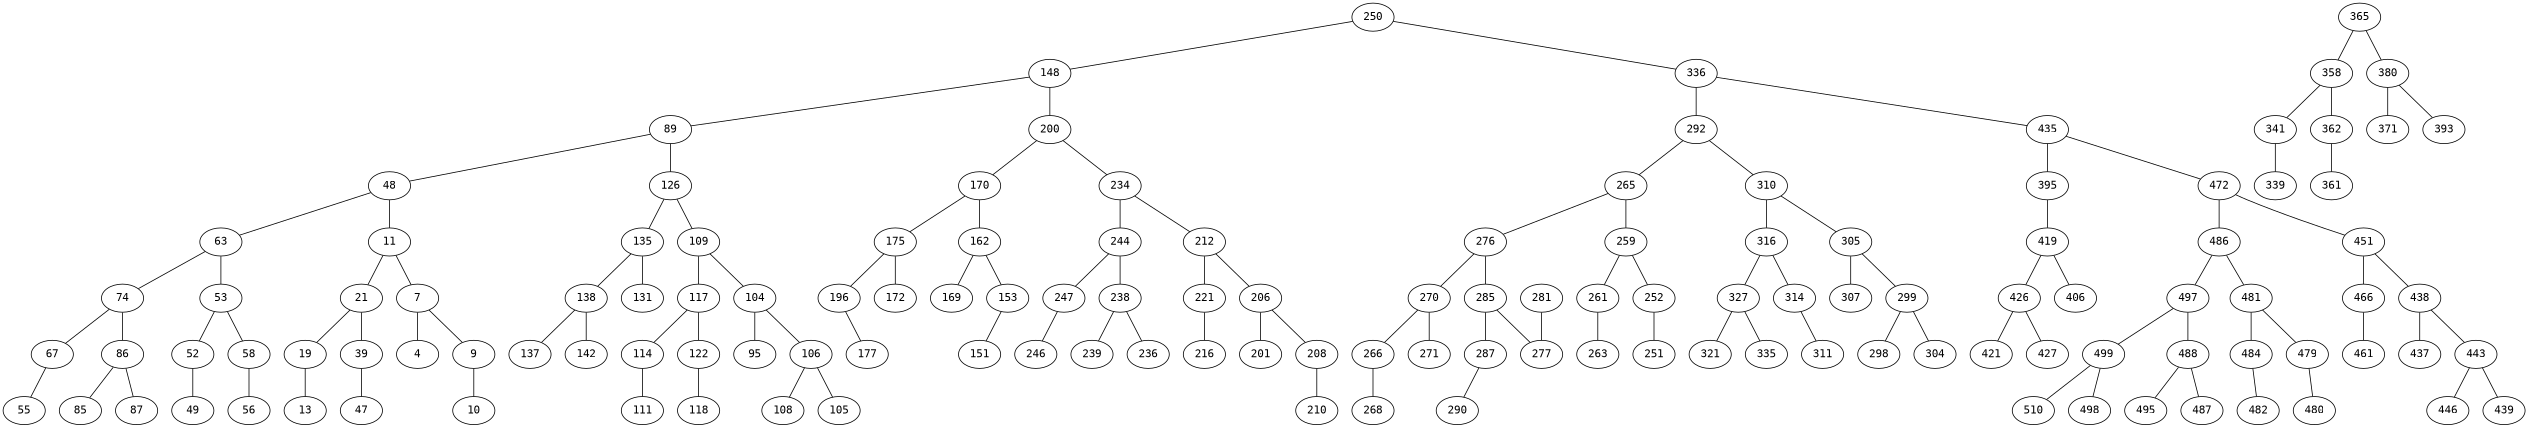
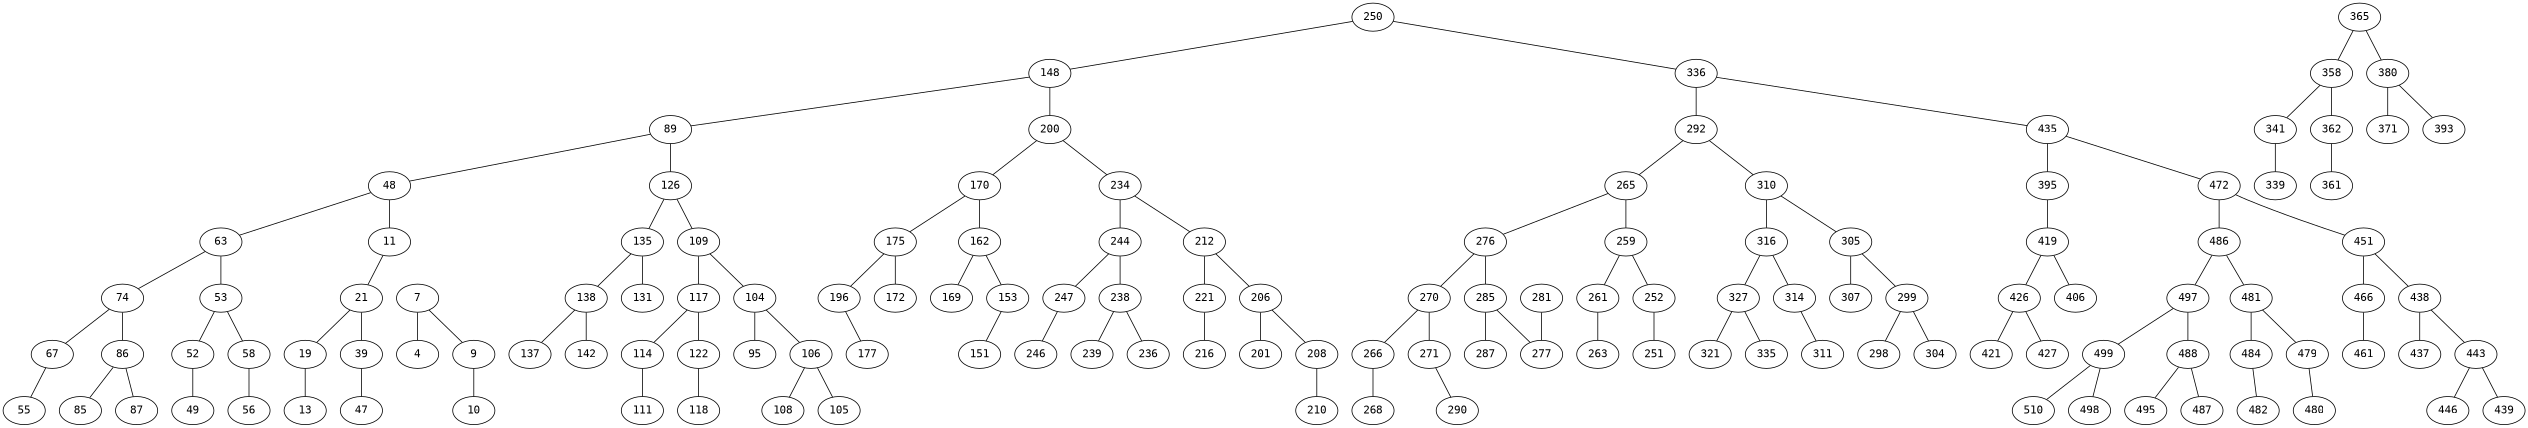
(404, 270) -> none
(1471, 382) -> (1443, 382)
